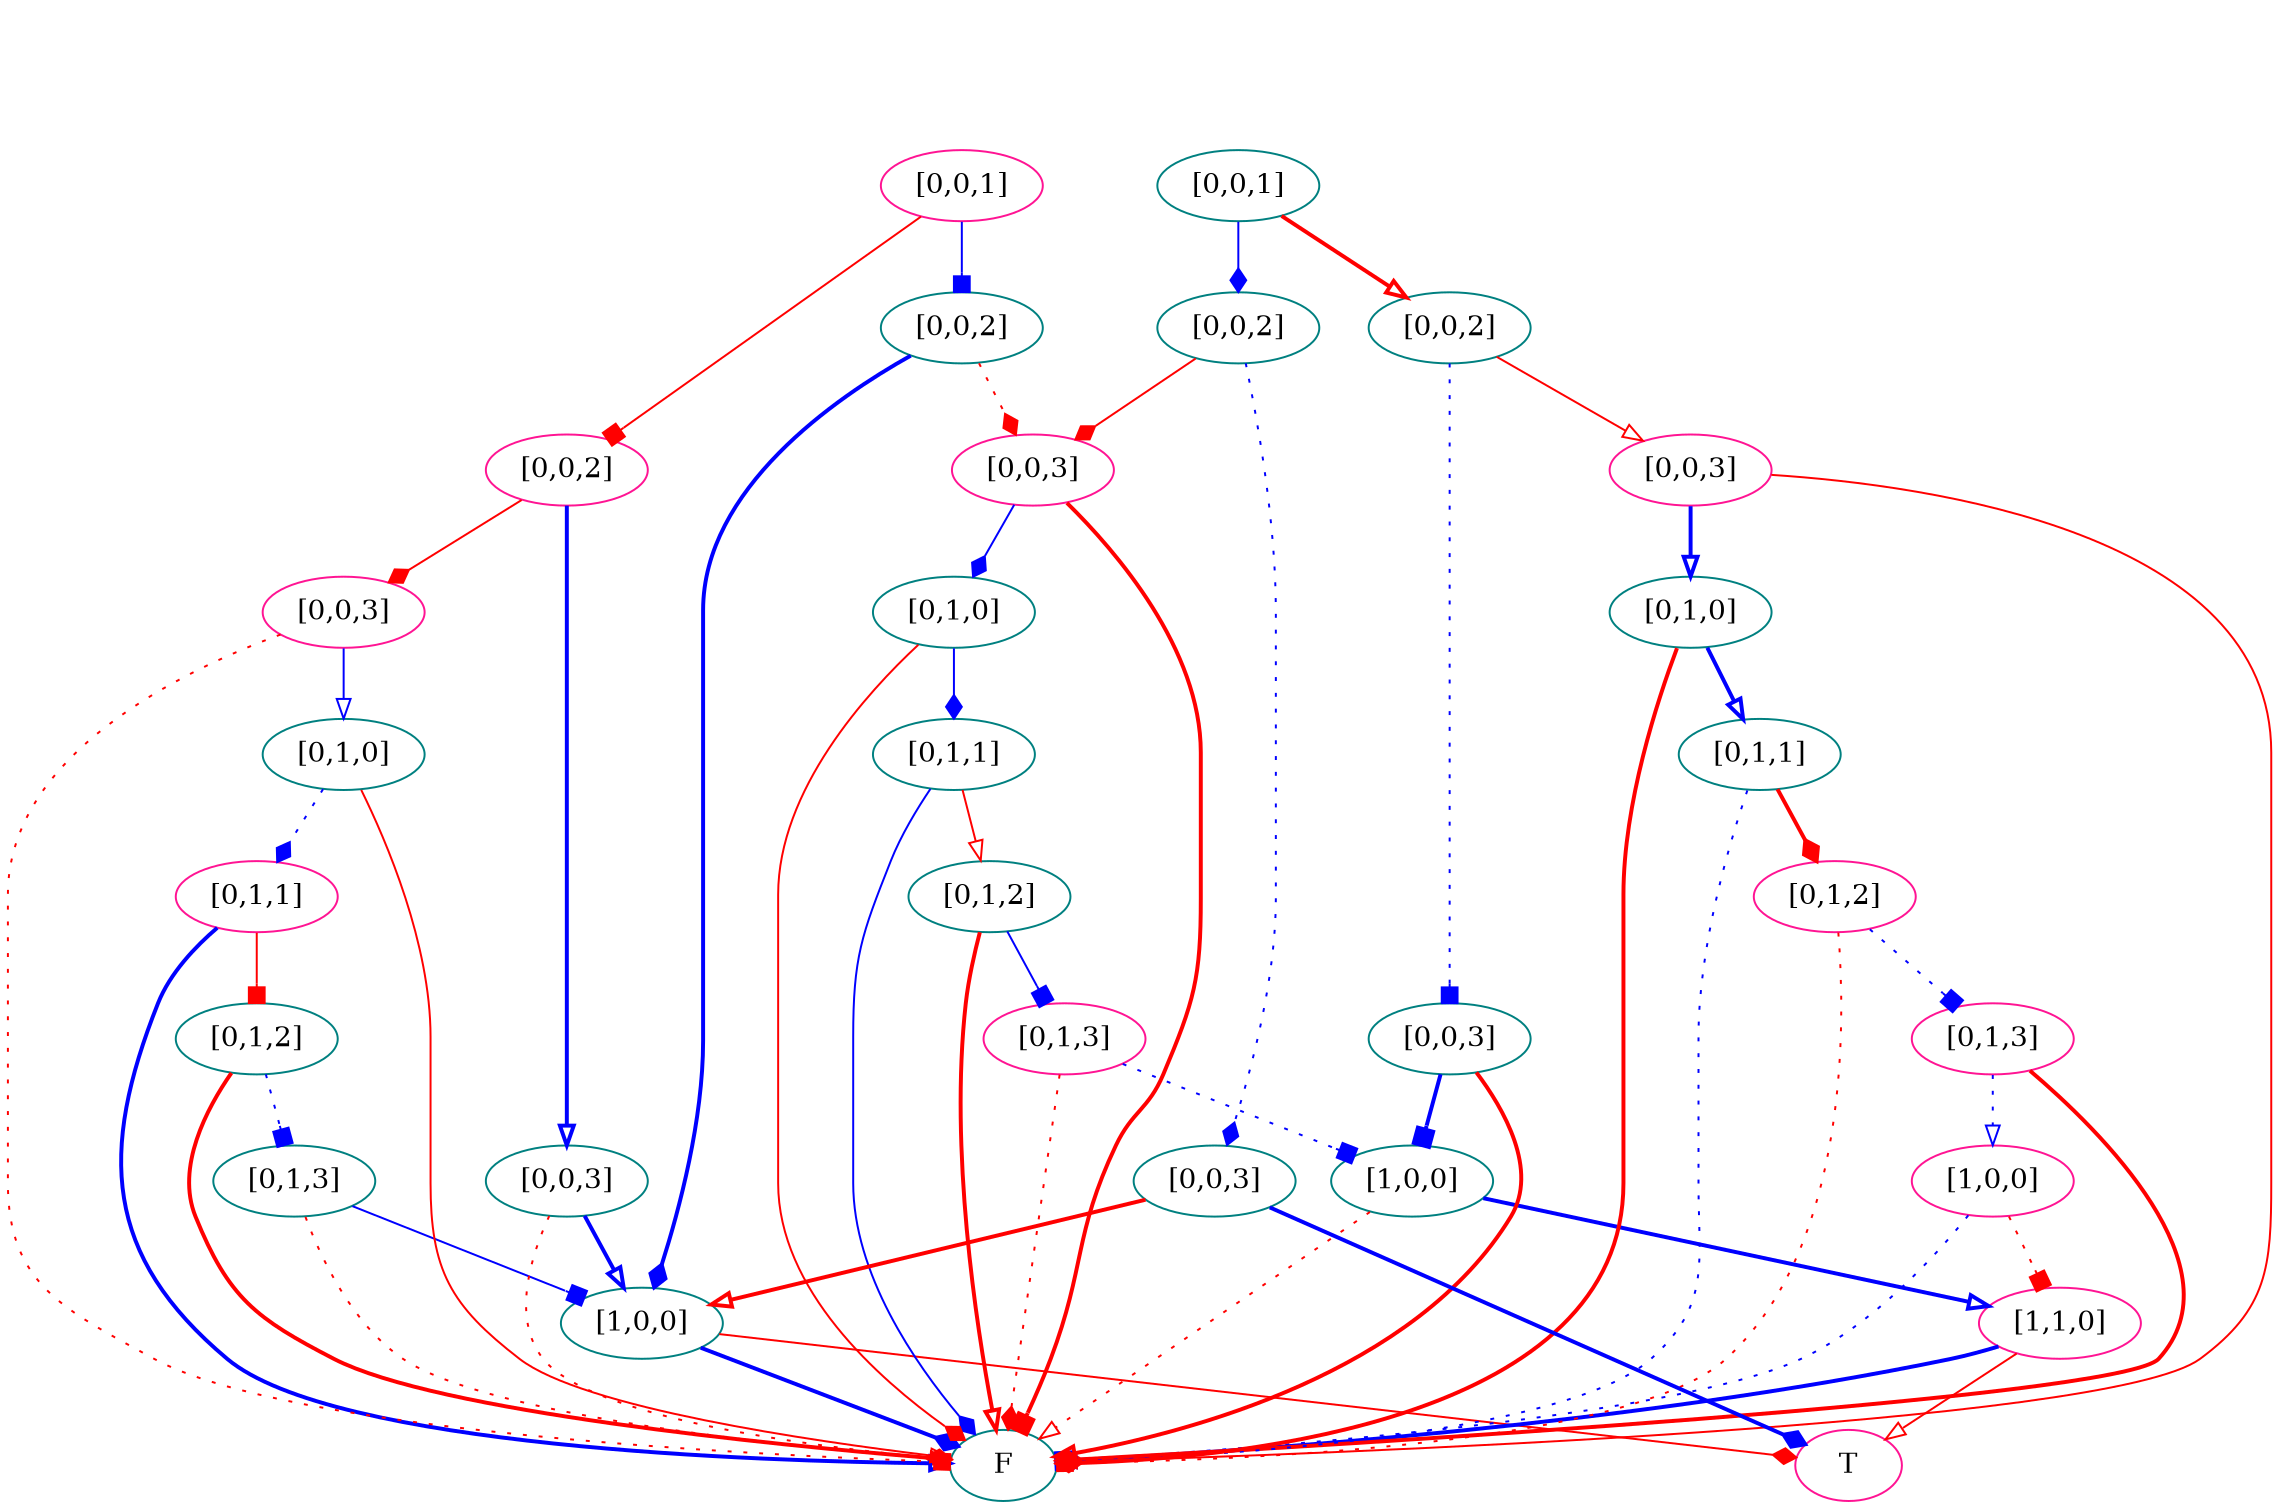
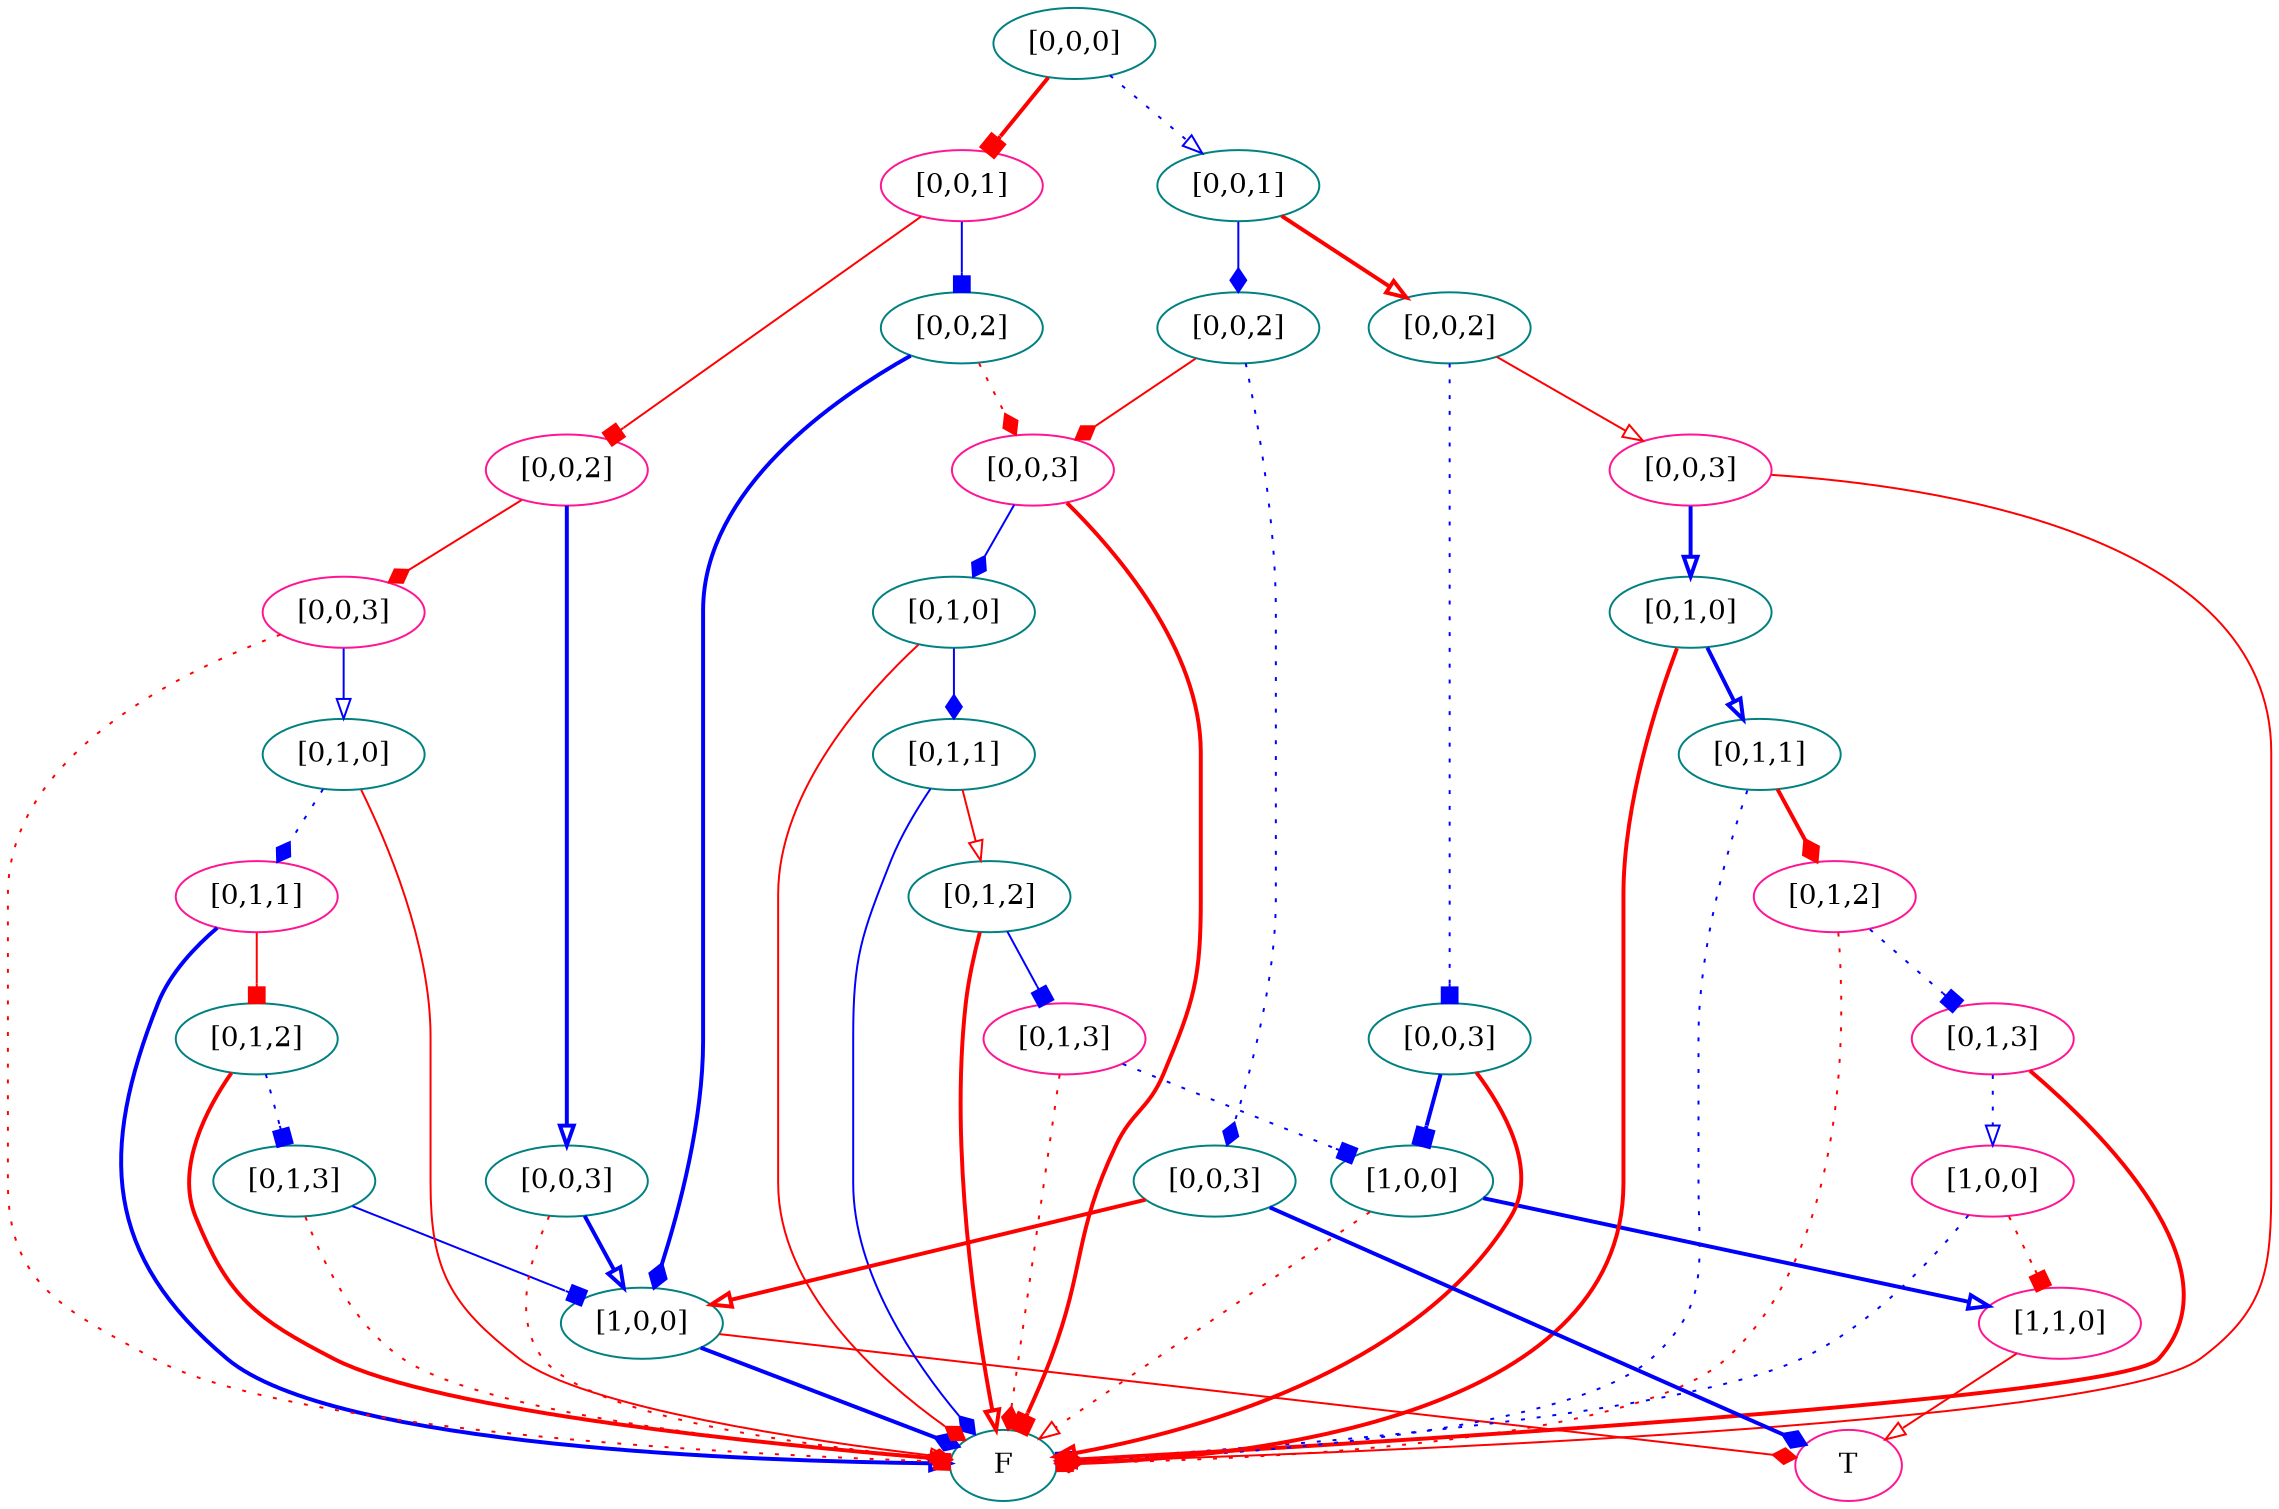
none -> (1074, 43)
(1747, 1395) -> none
